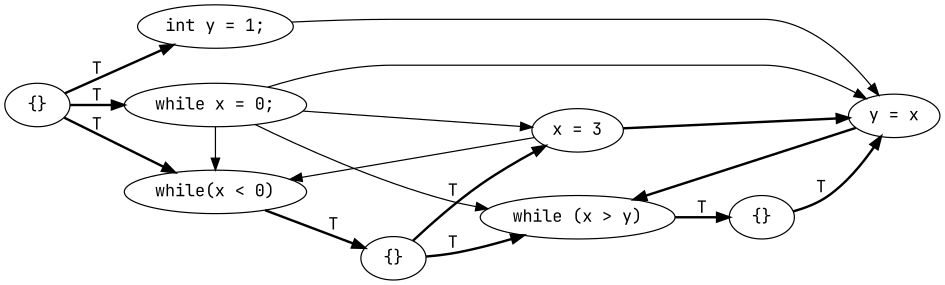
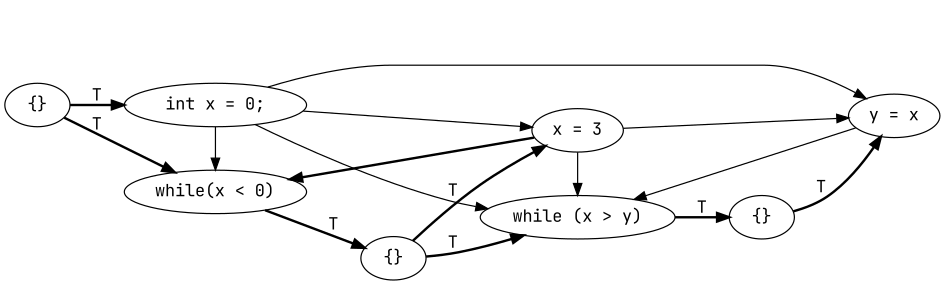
(215, 27) -> none
(215, 105) -> (215, 105)
(730, 123) -> (730, 123)
(418, 157) -> (418, 157)
(751, 162) -> (751, 162)
none -> (578, 168)
